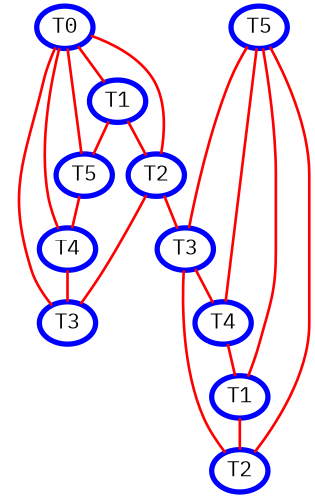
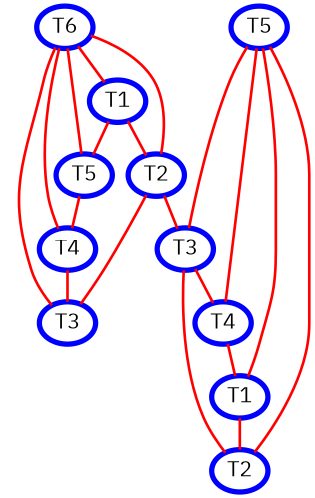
(65, 27) -> (65, 27)
